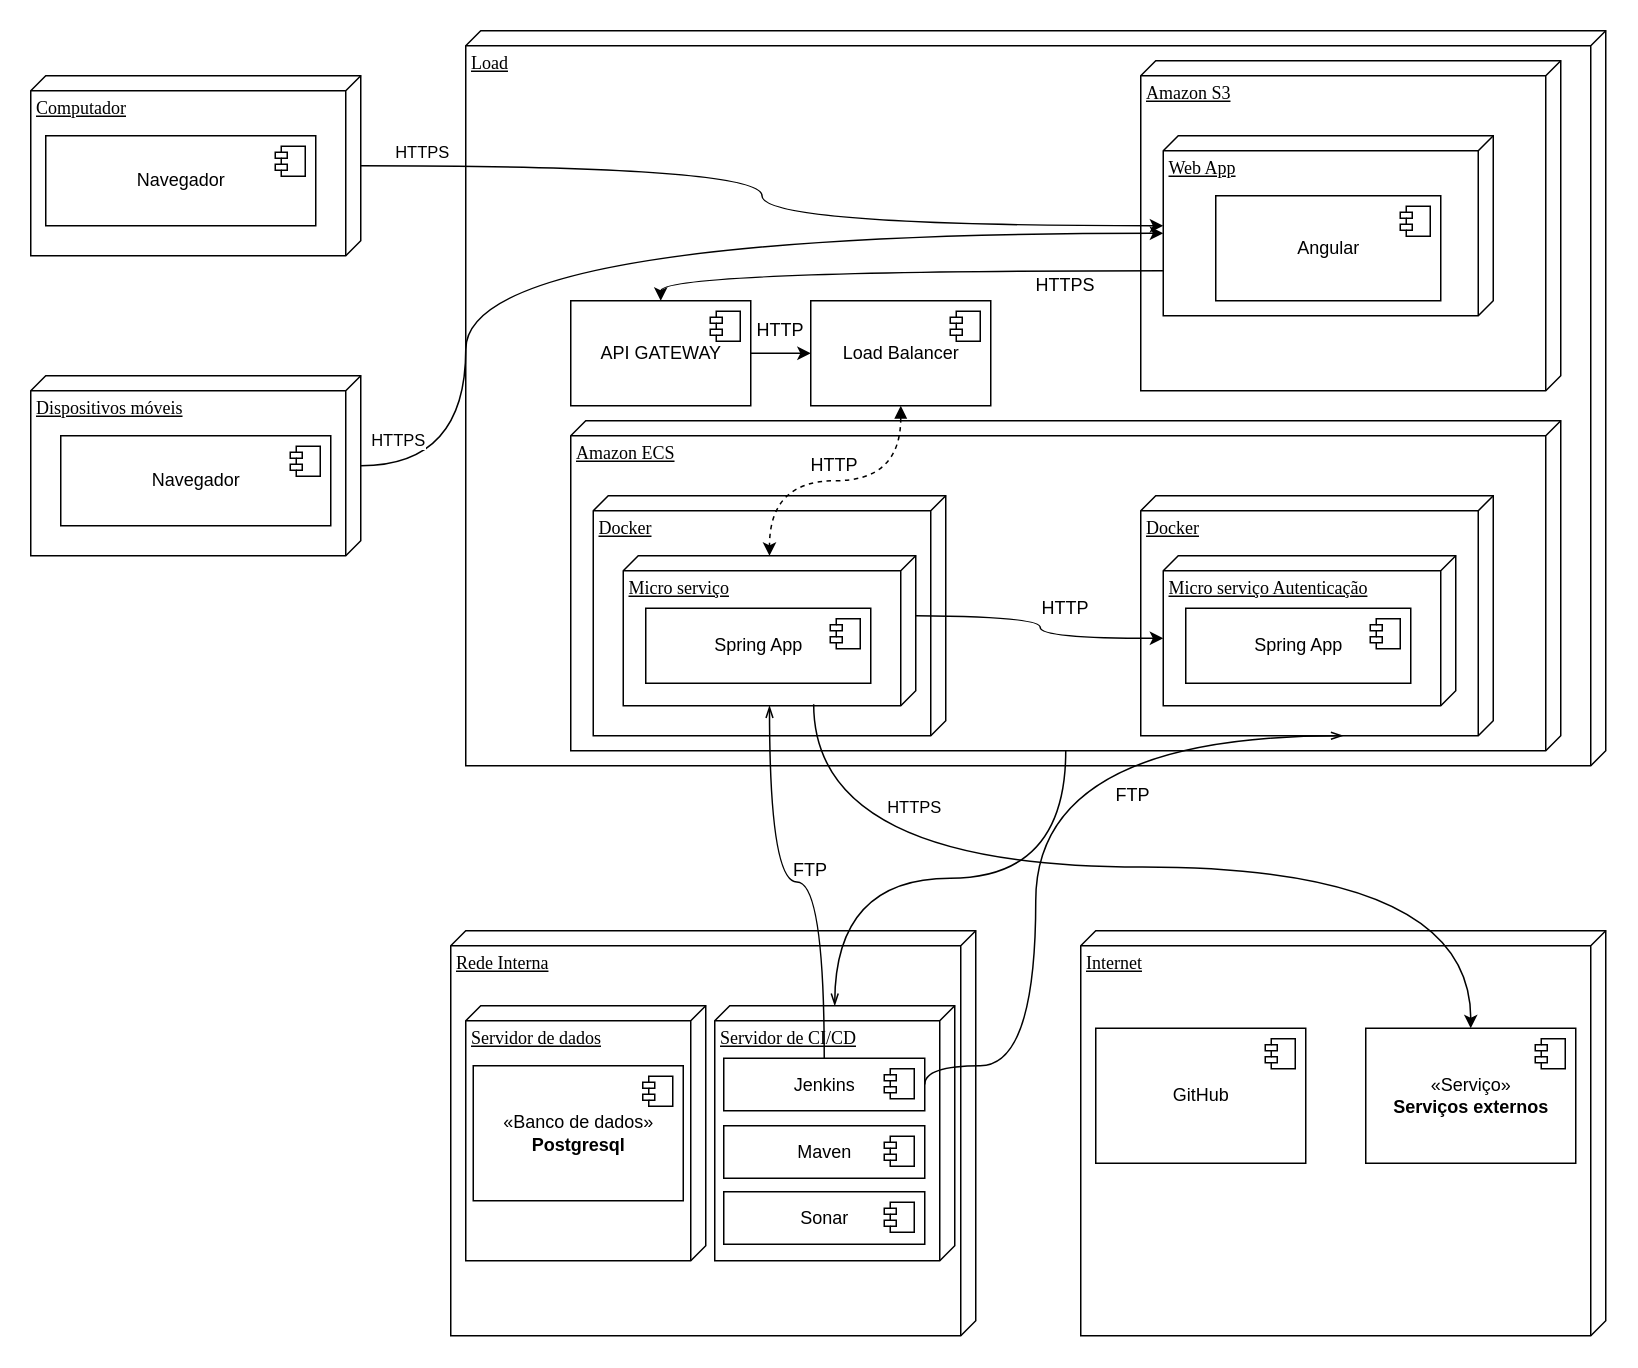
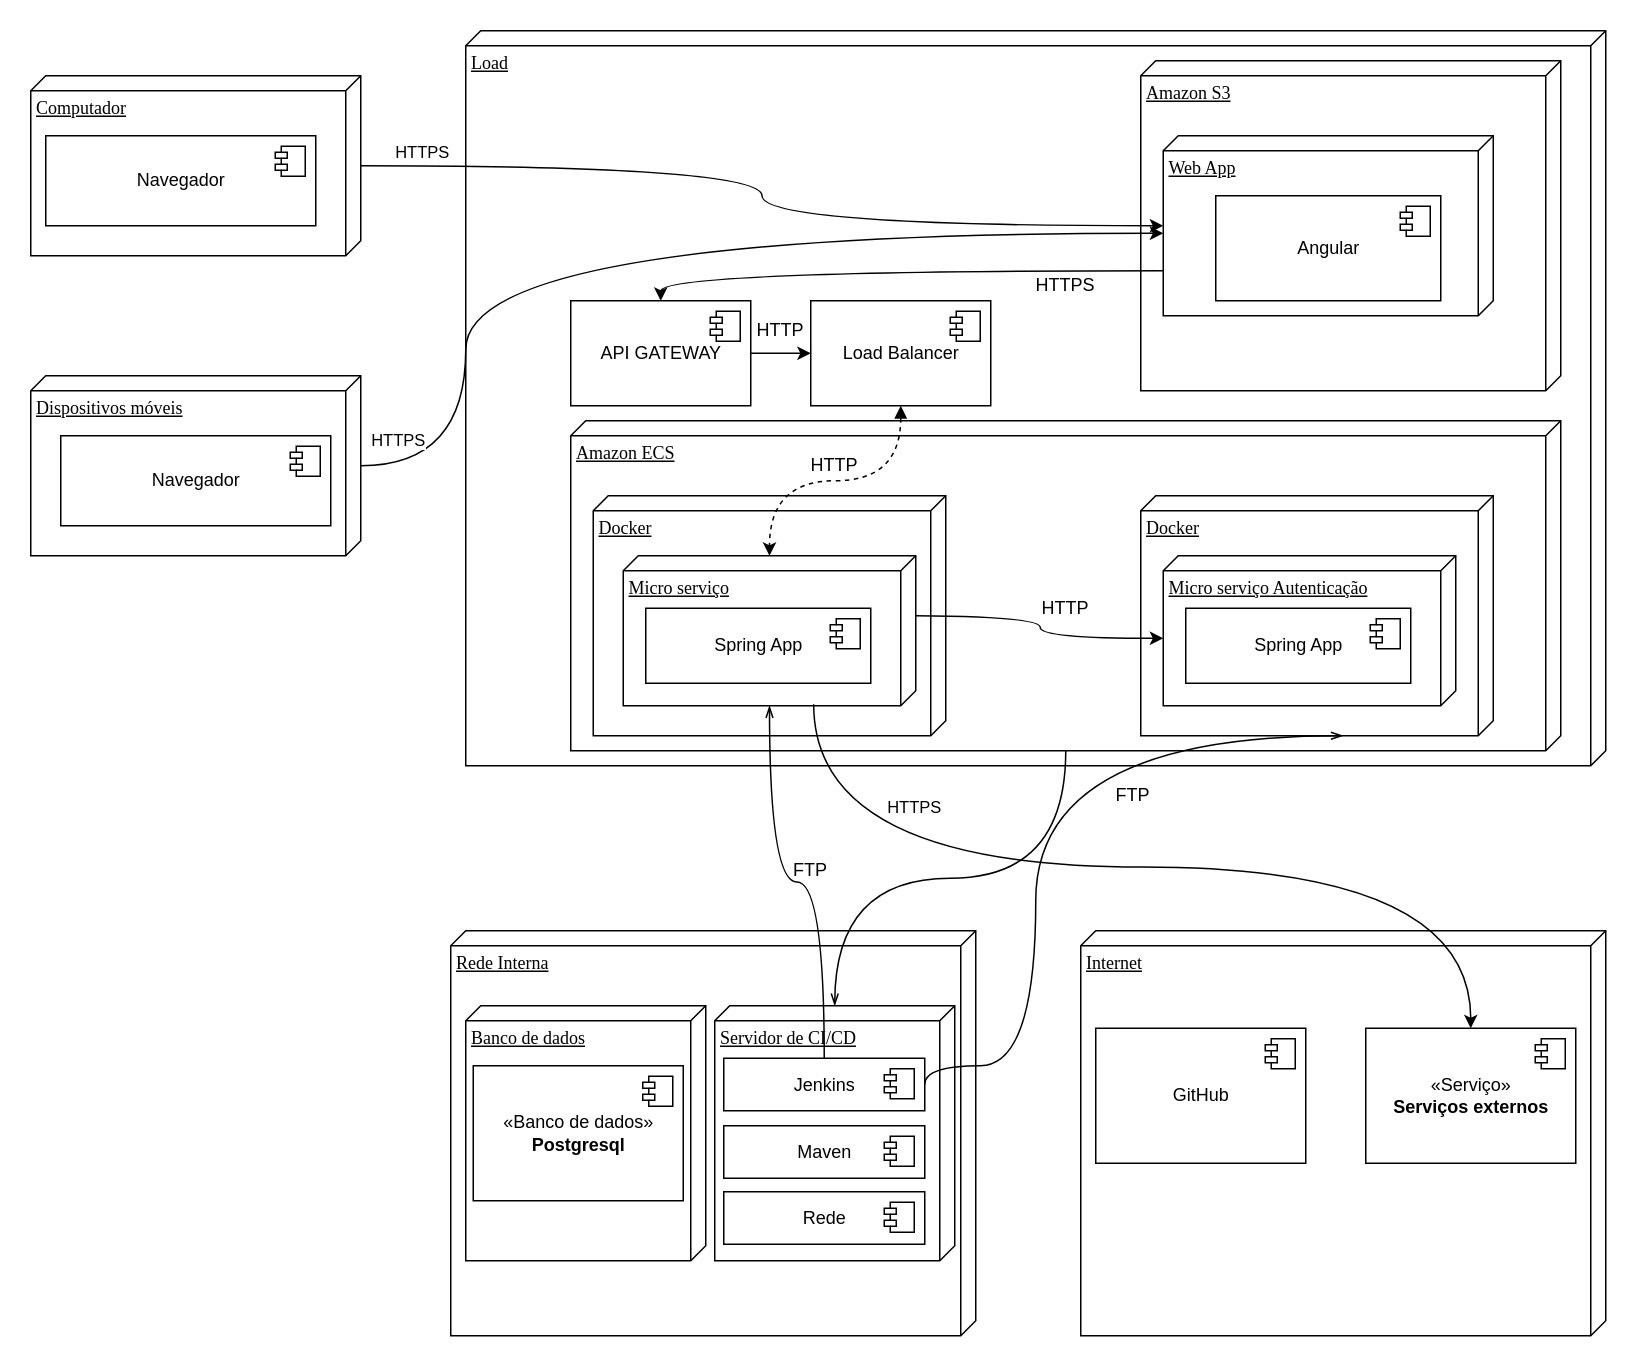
(550, 1039) -> (538, 1039)
(825, 1219) -> (825, 1219)
